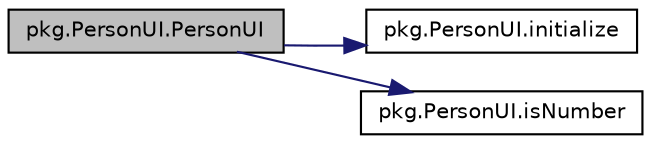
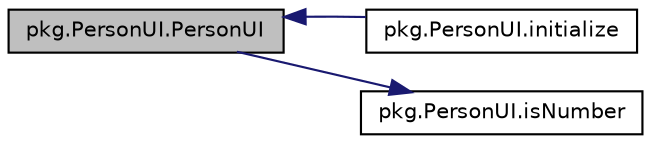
(314, 46) -> (336, 17)
